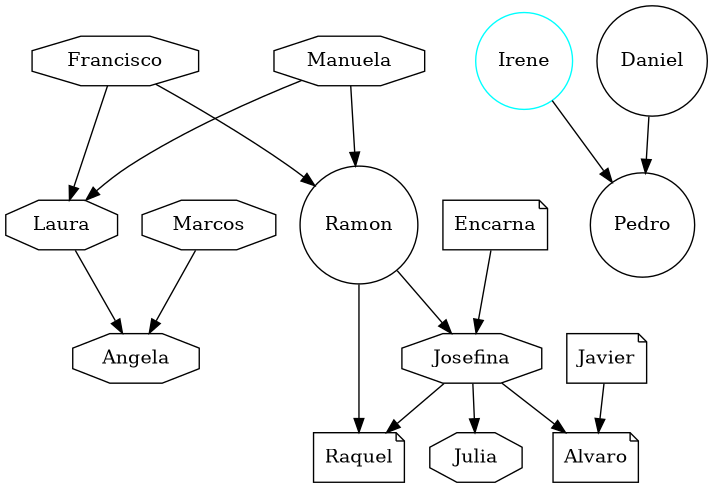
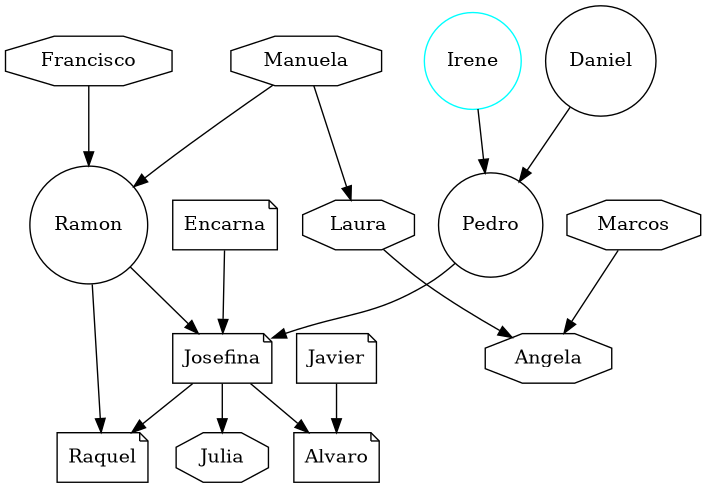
(91, 136) -> none
none -> (375, 308)
(472, 358) -> (222, 358)
